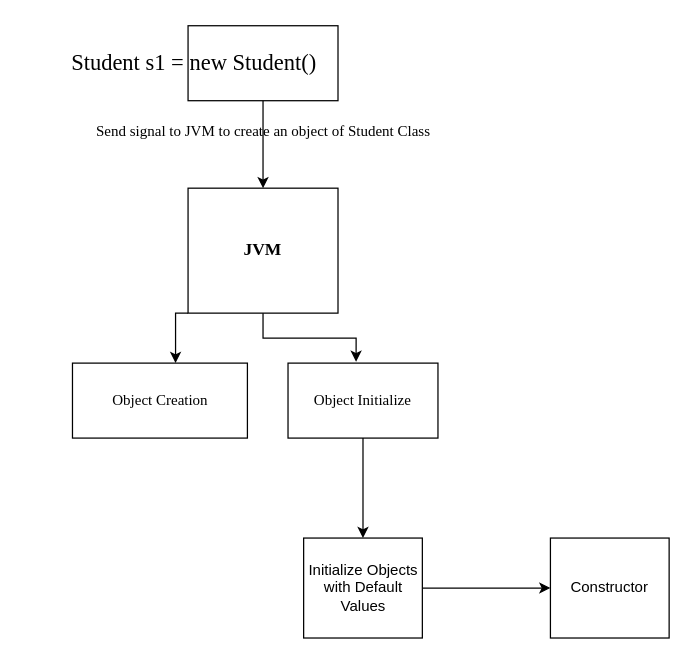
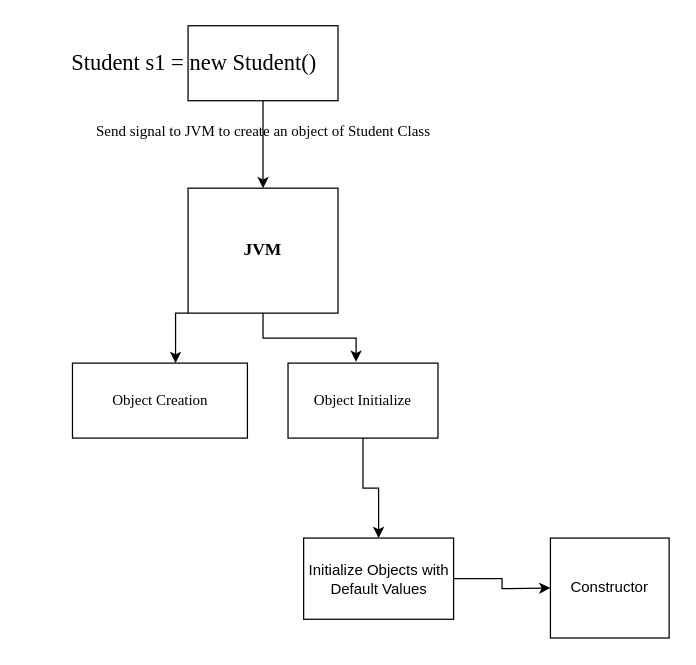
(363, 588) -> (379, 579)
